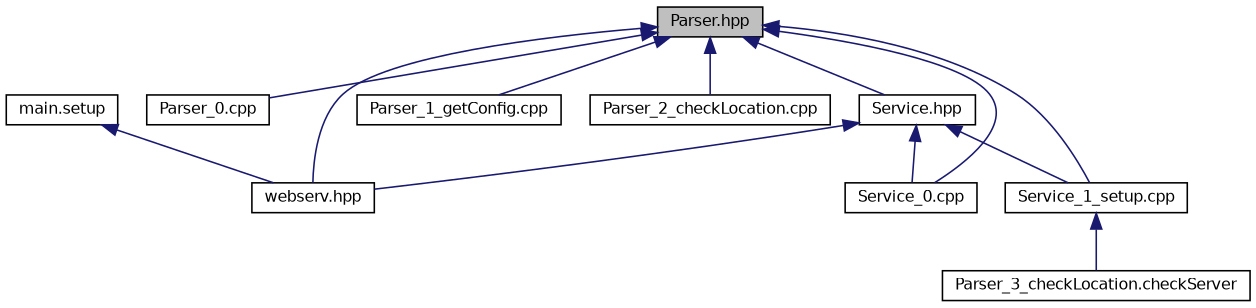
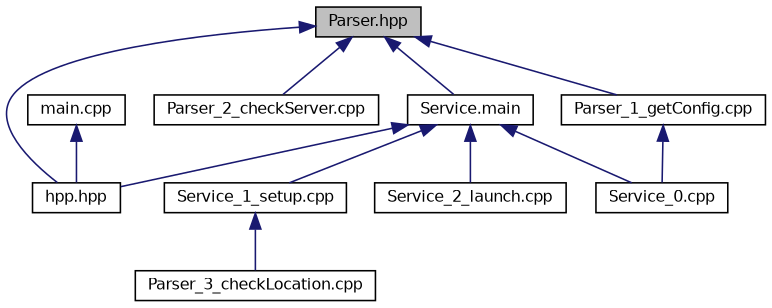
(990, 79) -> none
(981, 87) -> (662, 162)
(62, 110) -> (76, 110)
(208, 110) -> none
(710, 110) -> (266, 110)
(917, 110) -> (470, 110)
(313, 198) -> (76, 198)
none -> (470, 198)
(1096, 286) -> (255, 286)
